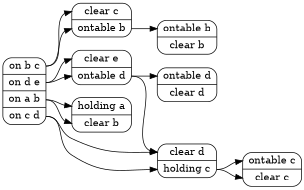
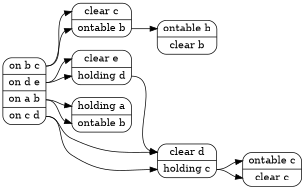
(102, 76) -> (102, 76)
(187, 85) -> none
(102, 123) -> (102, 123)
